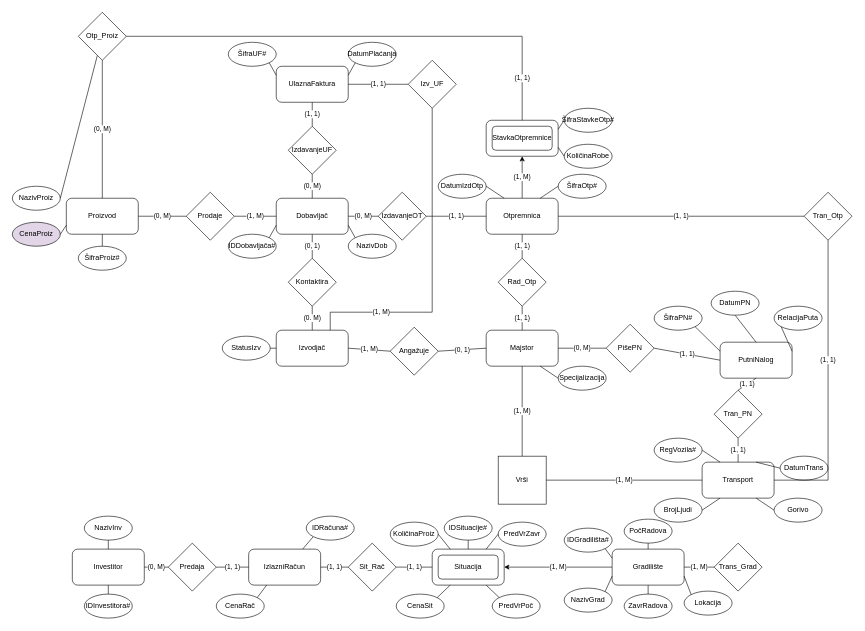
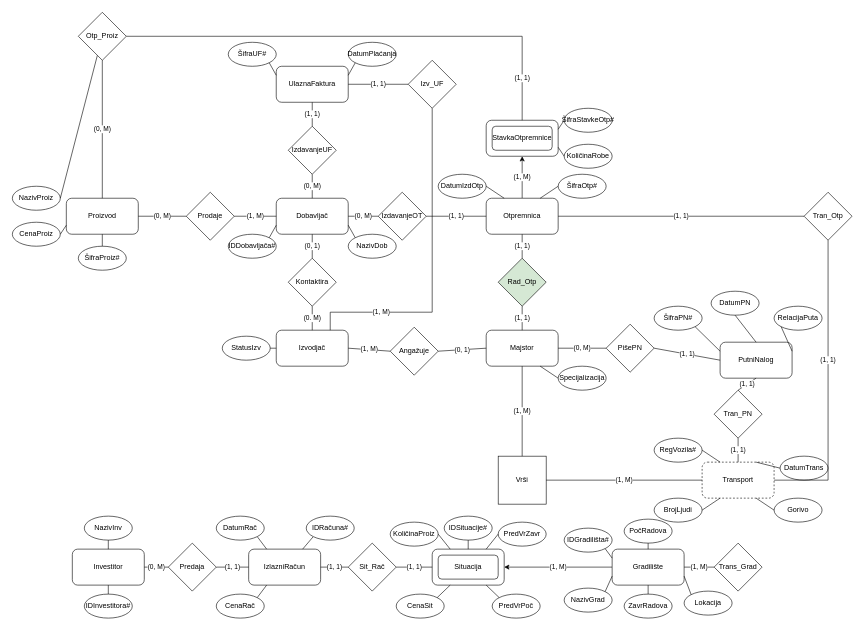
(36, 234) -> (36, 234)
(522, 282) -> (522, 282)
(738, 480) -> (738, 480)
none -> (240, 528)
none -> (262, 543)
